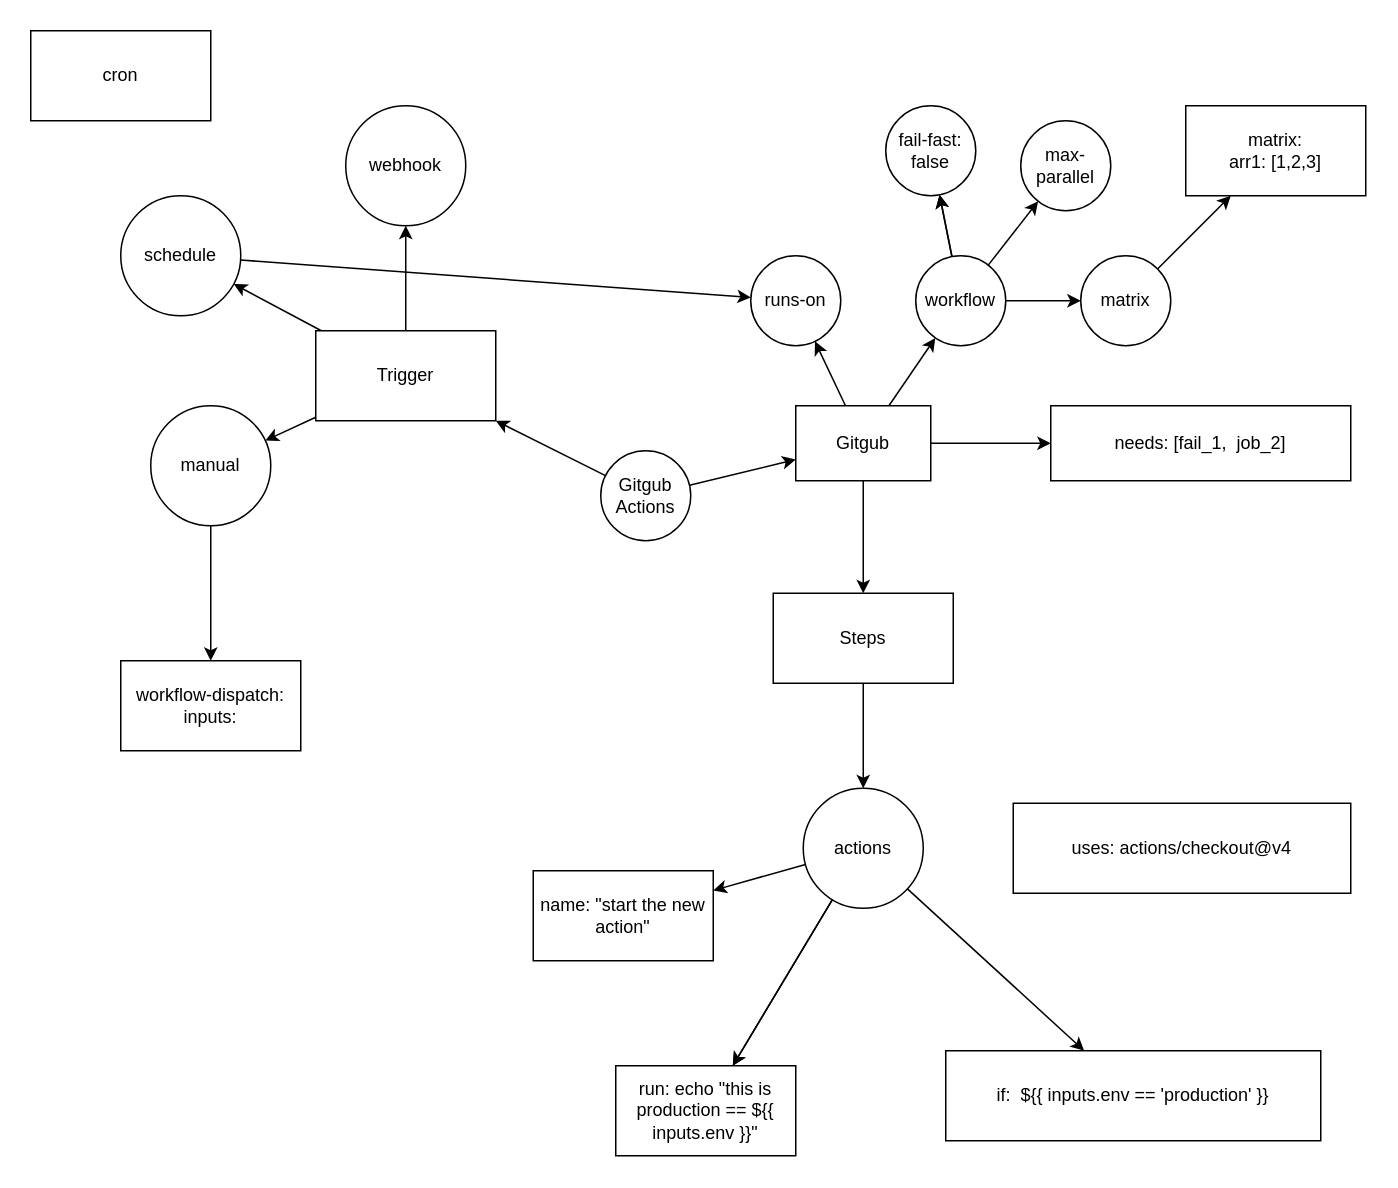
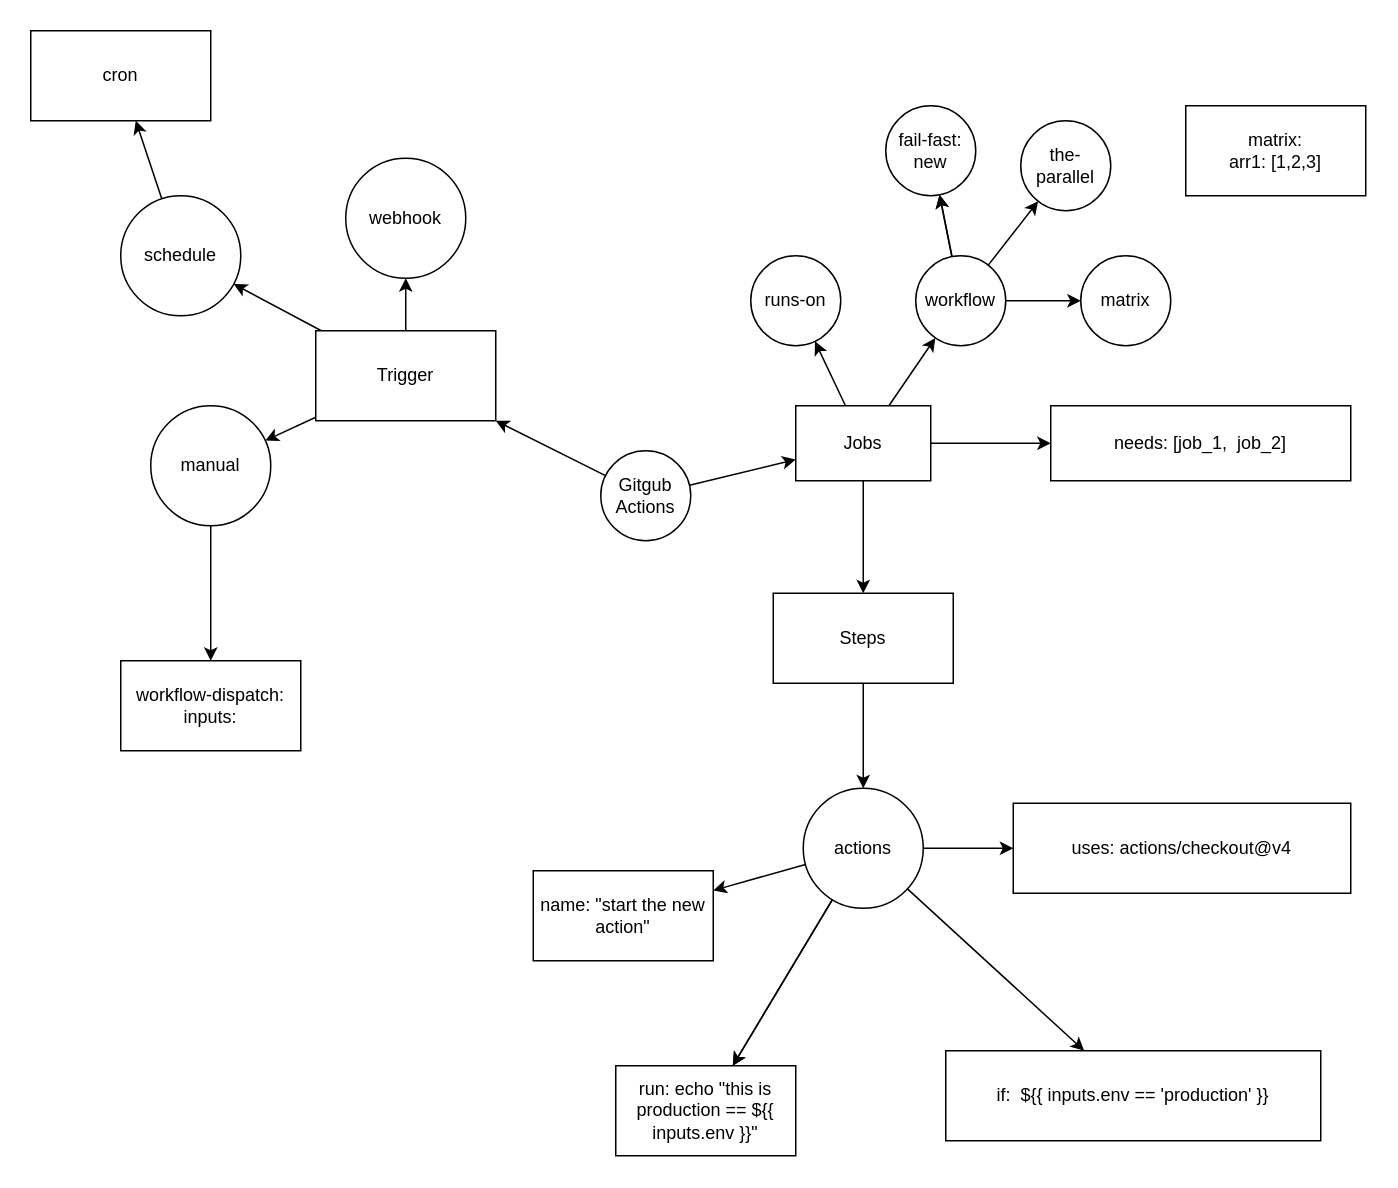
(931, 151) -> (931, 151)
(406, 166) -> (406, 218)
(1066, 166) -> (1066, 166)
(1190, 236) -> none
(491, 278) -> (150, 164)
(863, 443) -> (863, 443)
(1201, 443) -> (1201, 443)
none -> (963, 848)
